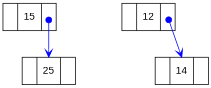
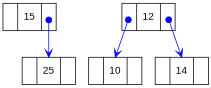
none -> (115, 71)
